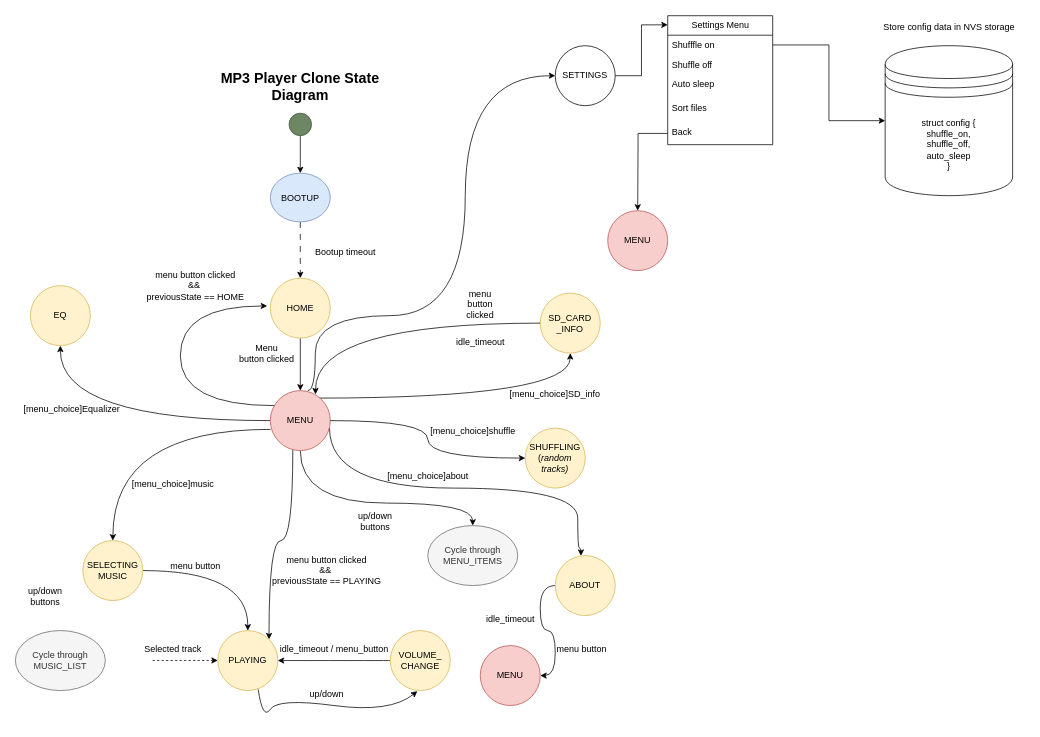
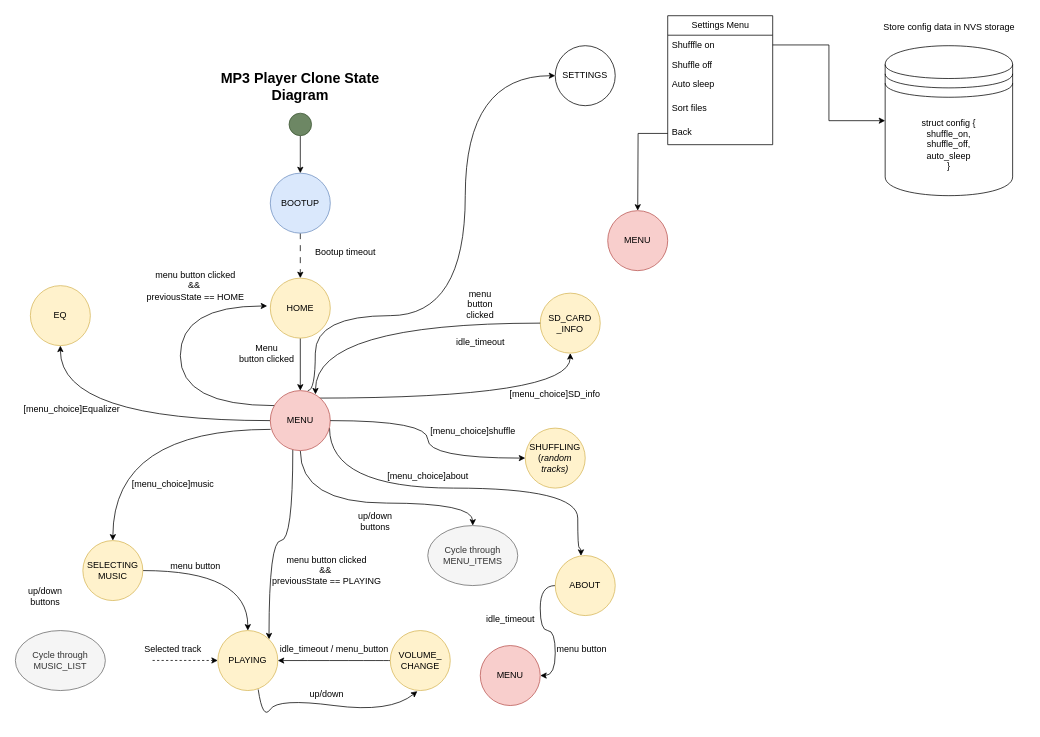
(642, 63) -> none
(300, 197) -> (300, 203)
